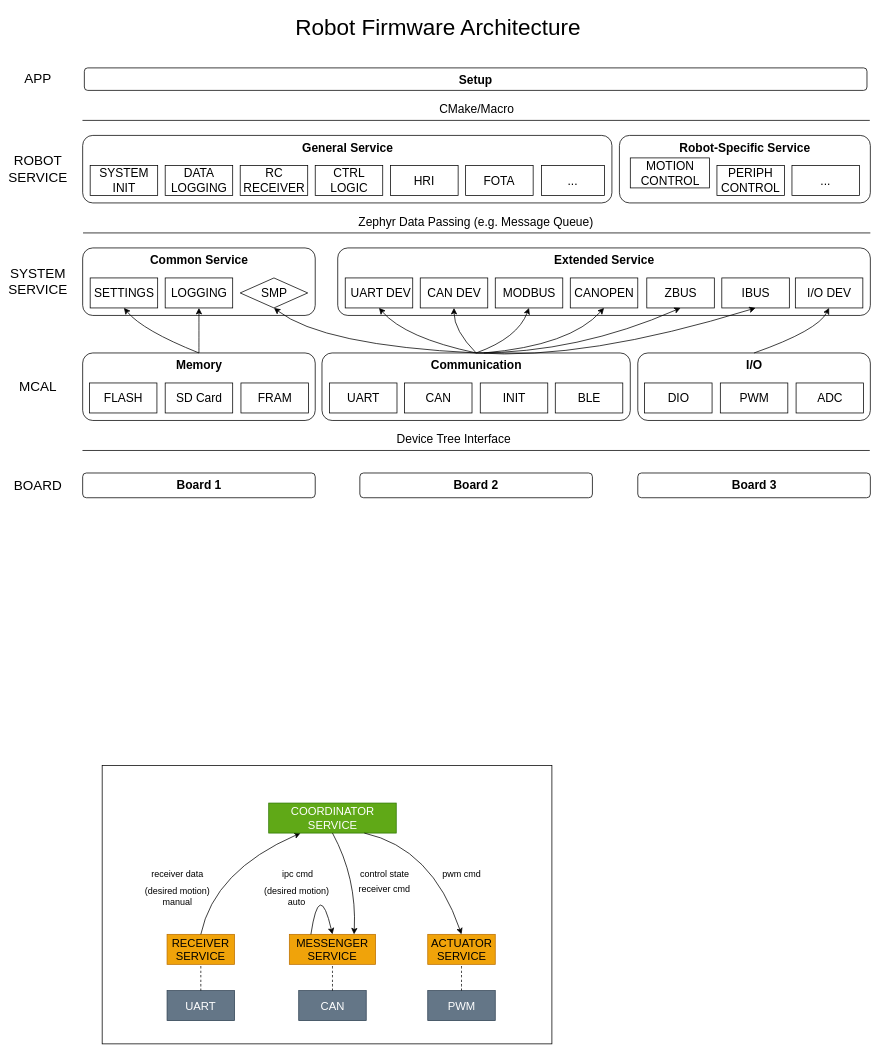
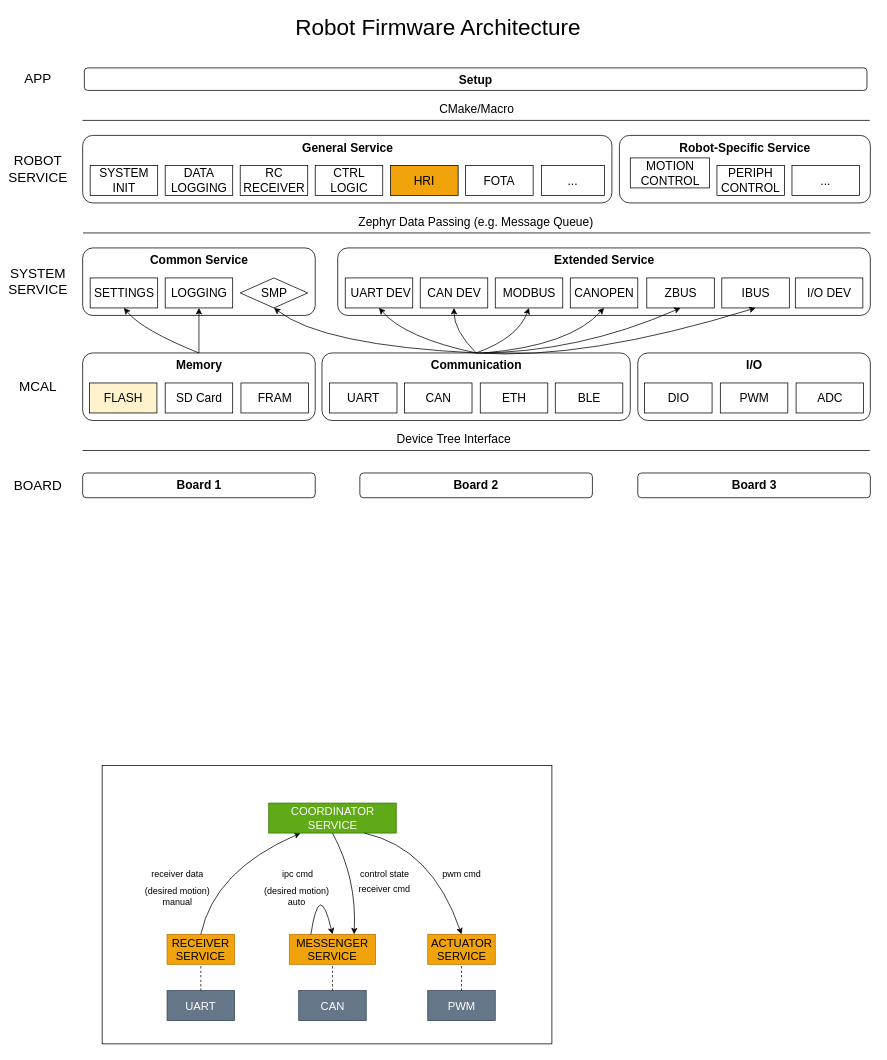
(424, 180) -> (424, 180)
(793, 337) -> none
(123, 398) -> (123, 398)
(514, 398) -> (514, 398)
